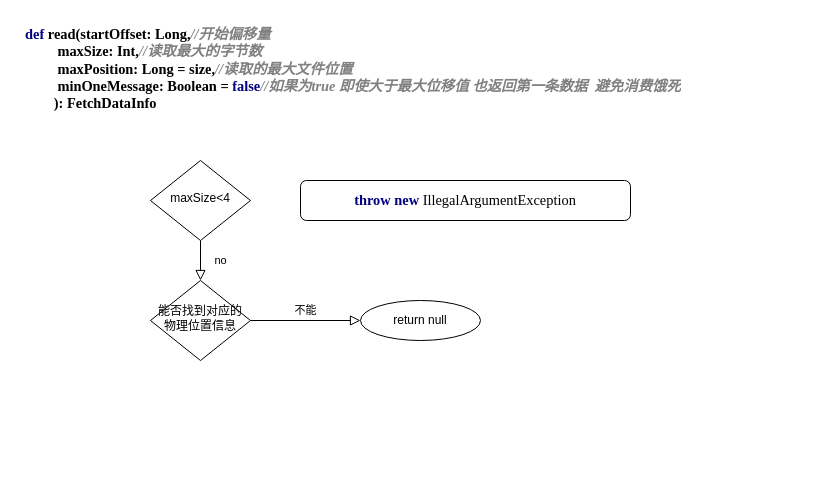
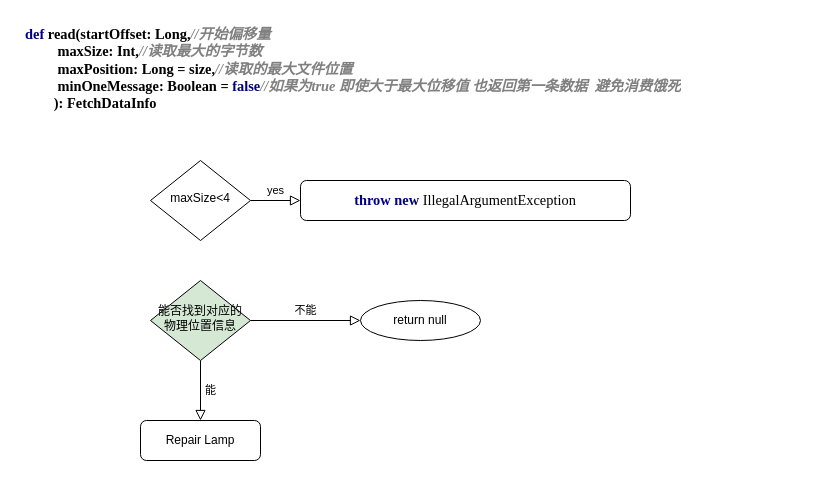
none -> (270, 201)
(201, 255) -> none
(201, 321) -> (201, 321)
none -> (201, 385)
none -> (201, 441)
